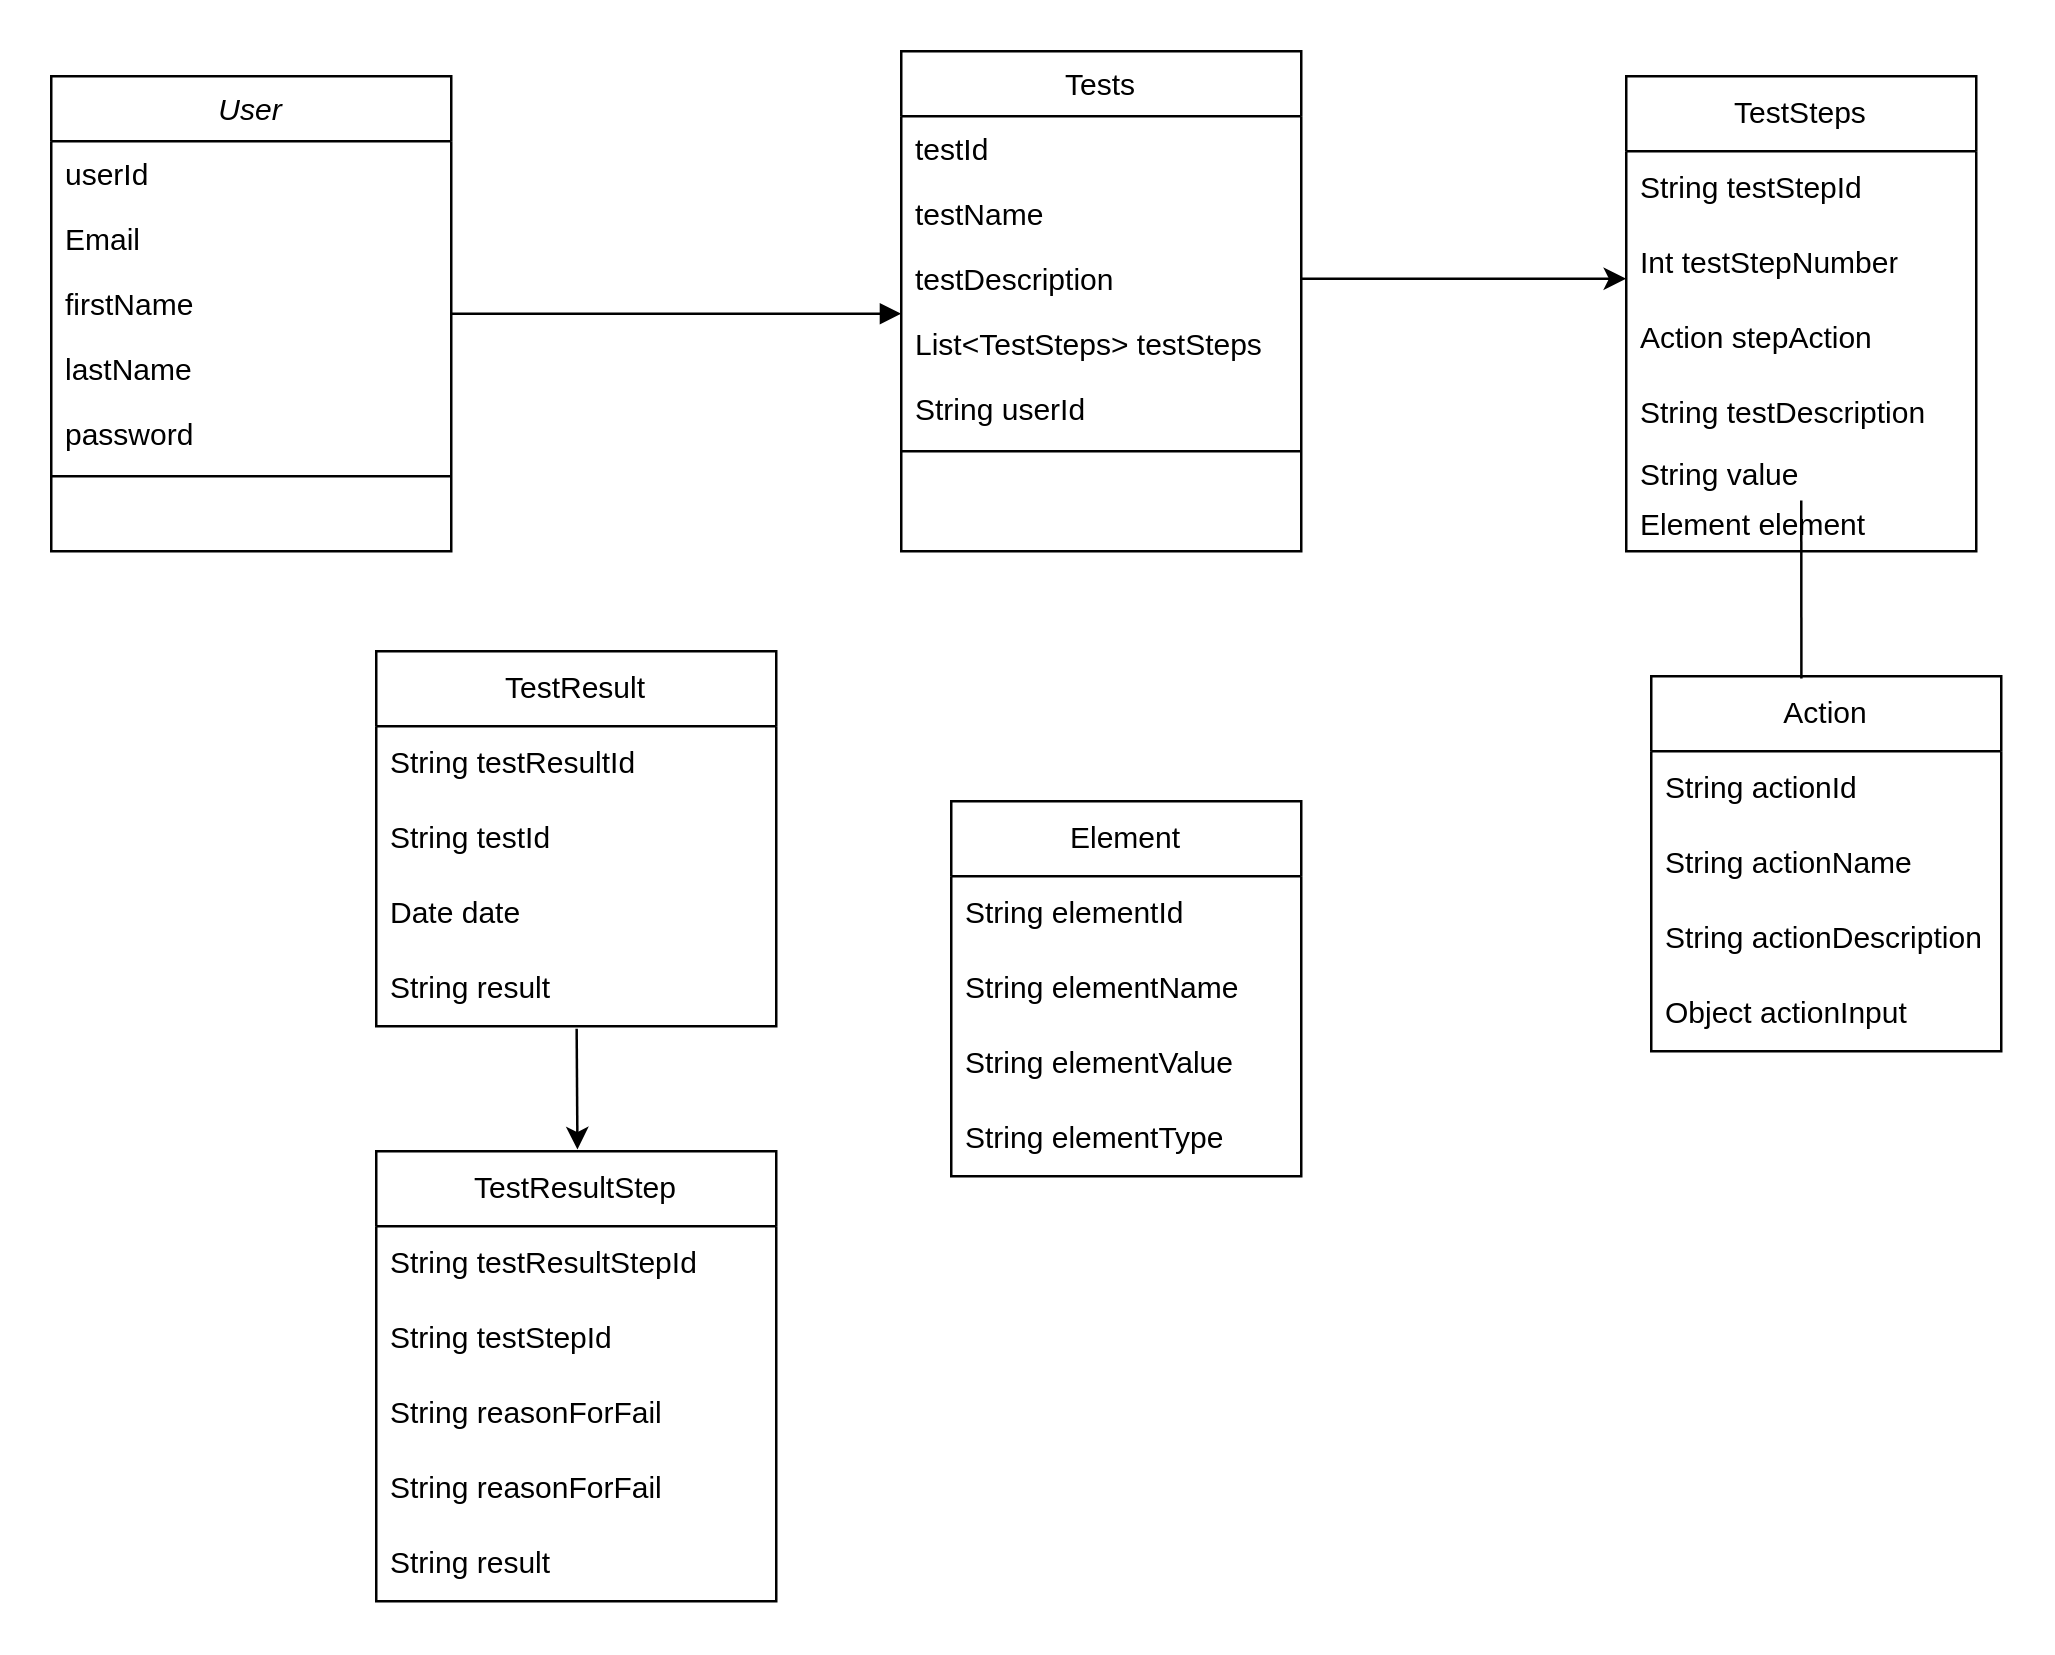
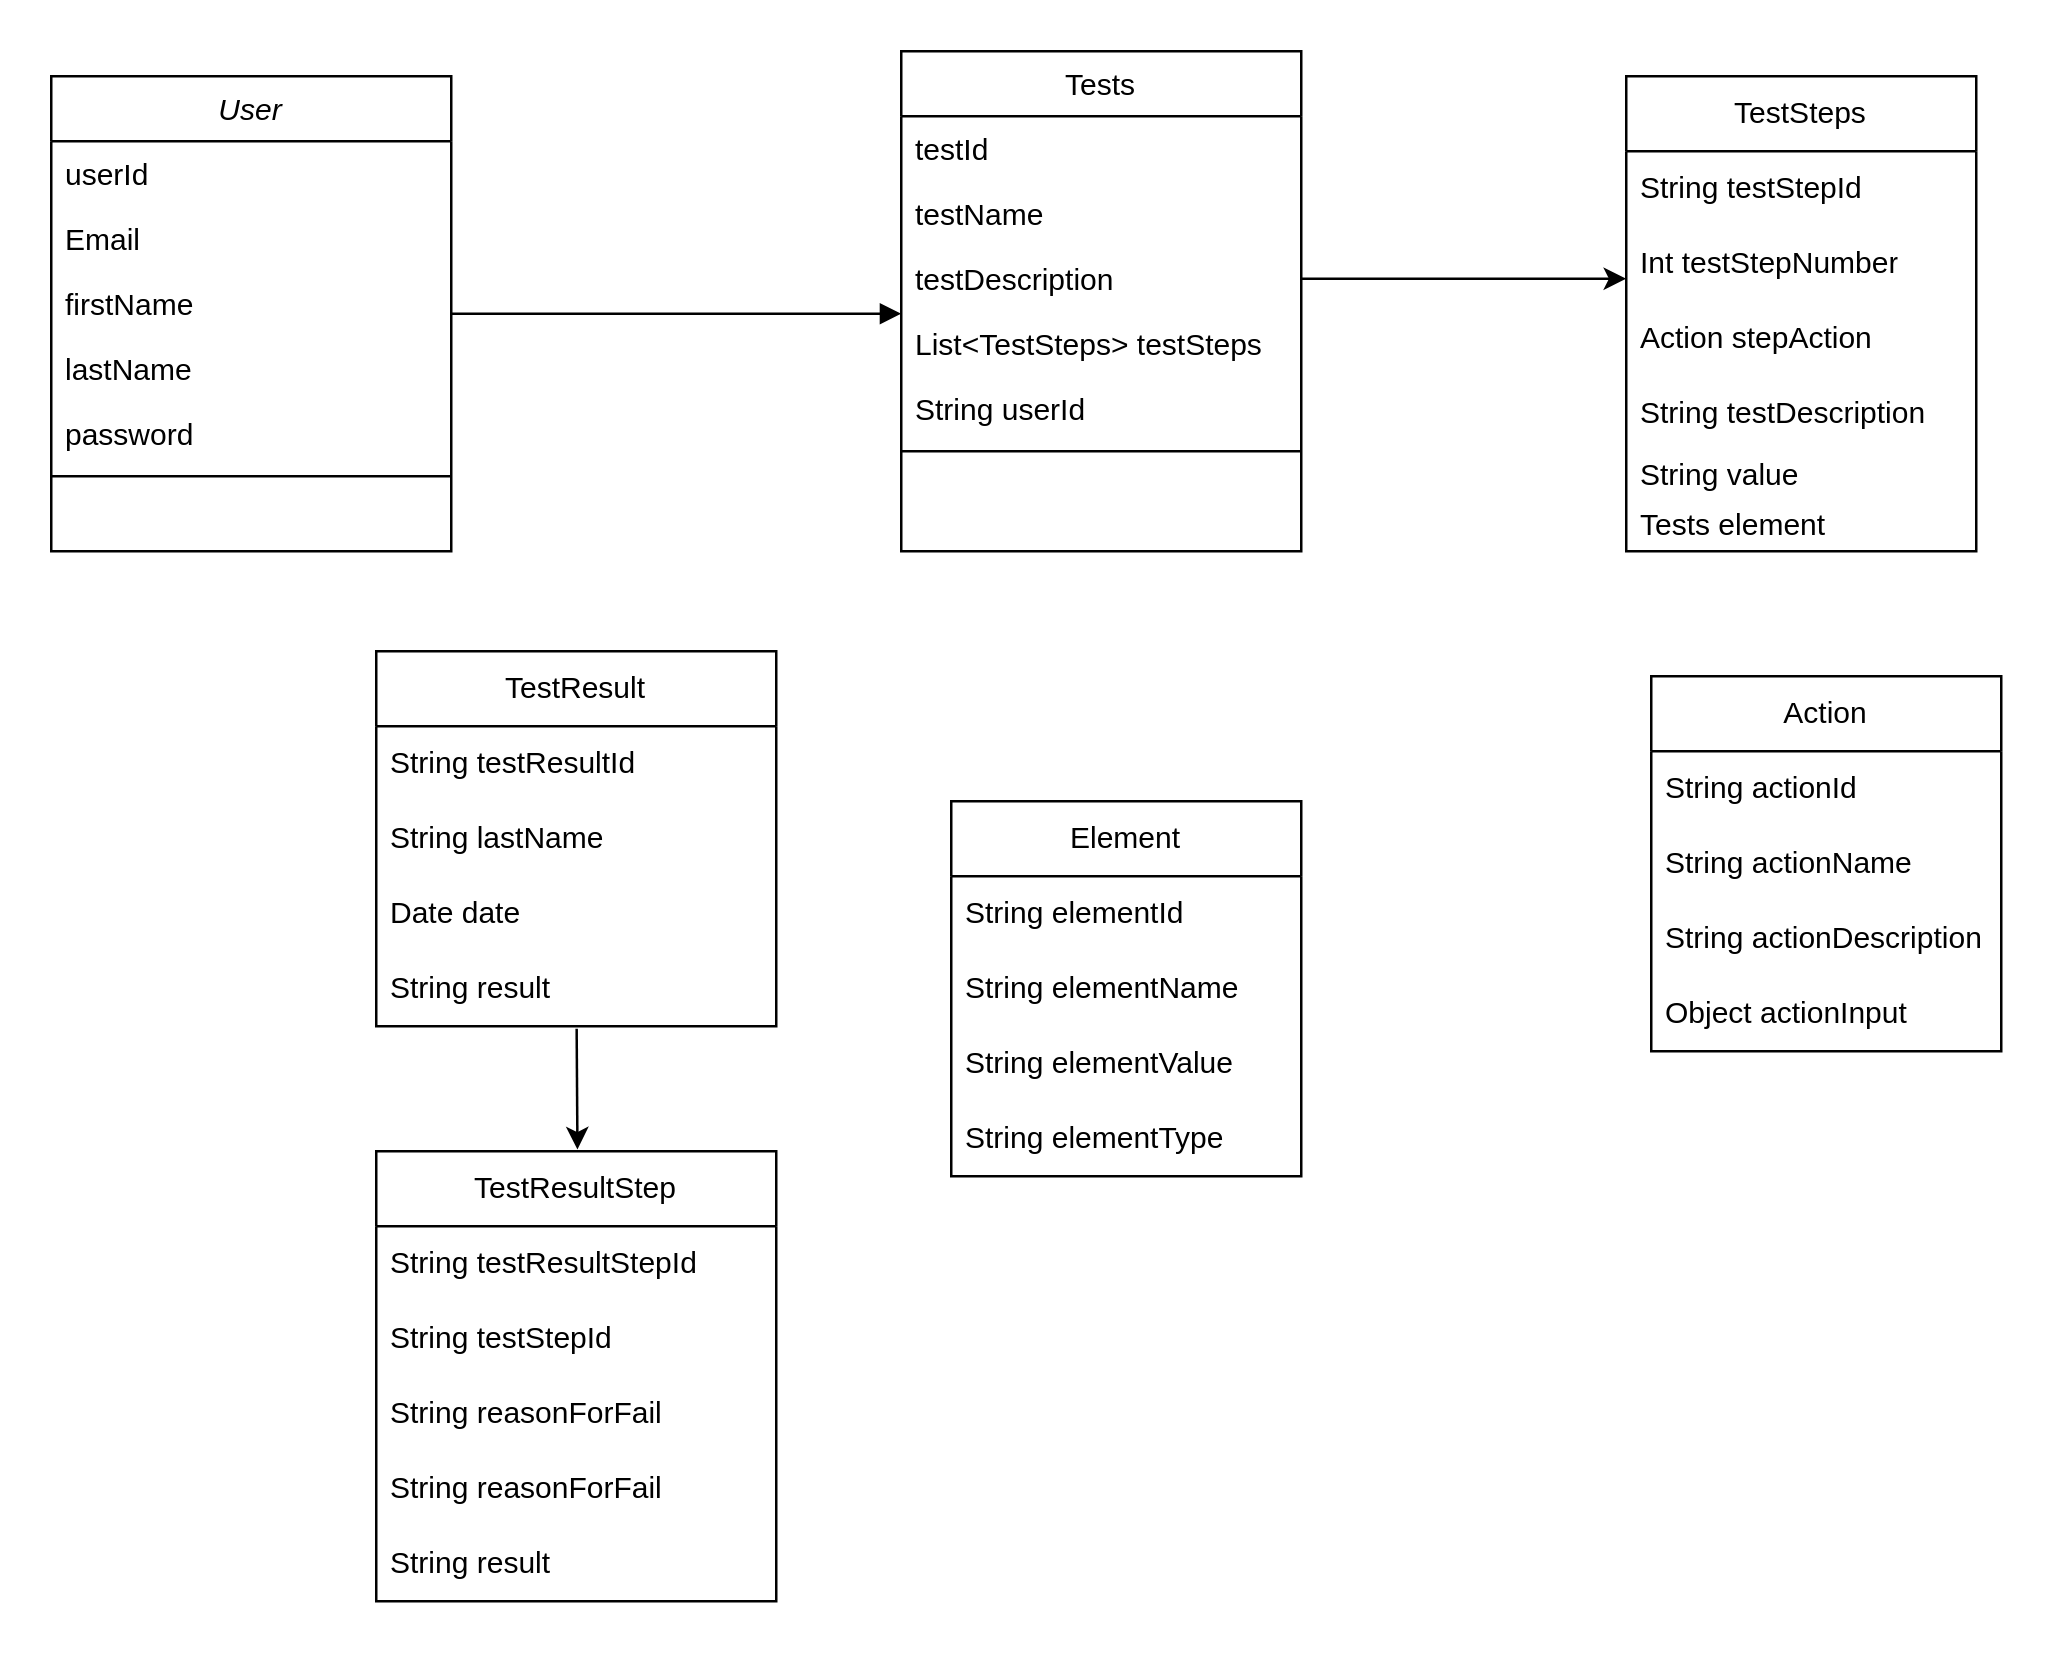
(1756, 526) -> (1743, 526)
(1801, 617) -> none
(493, 839) -> (506, 839)
